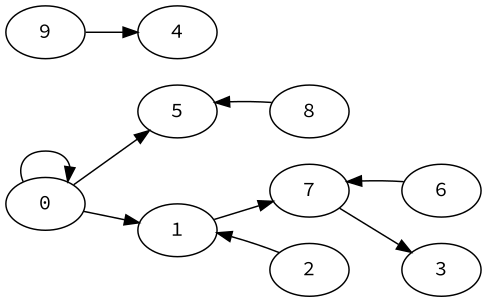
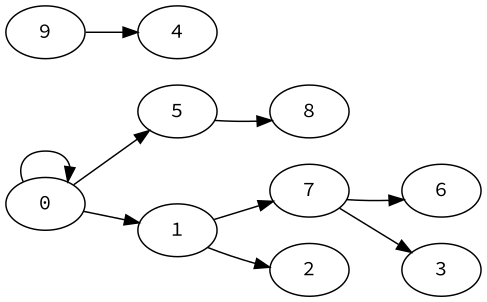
(251, 102) -> (236, 121)
(383, 181) -> (368, 201)
(256, 244) -> (231, 256)
